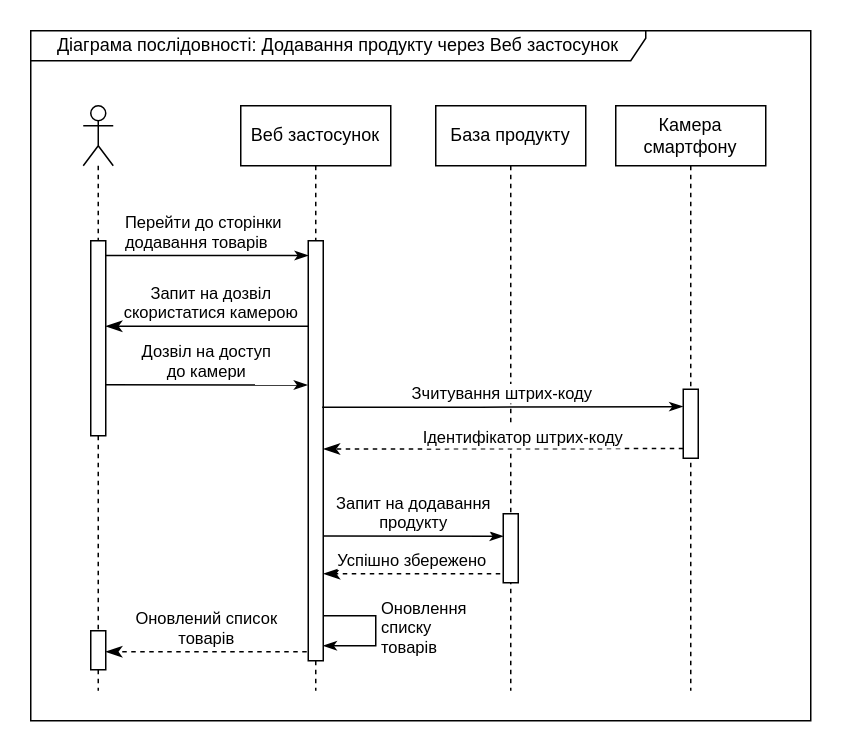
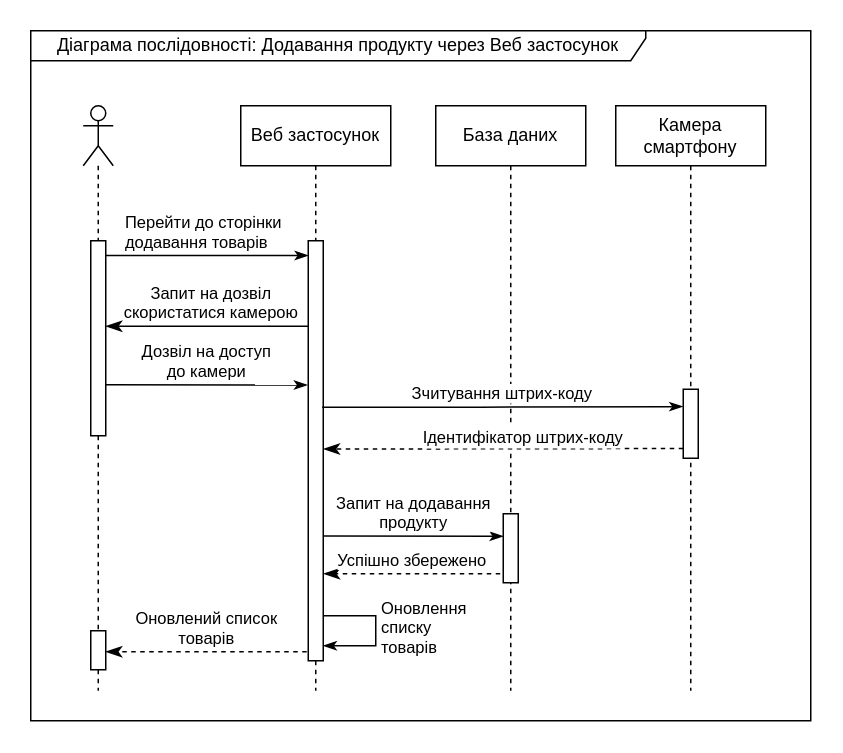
(511, 136) -> (511, 136)
